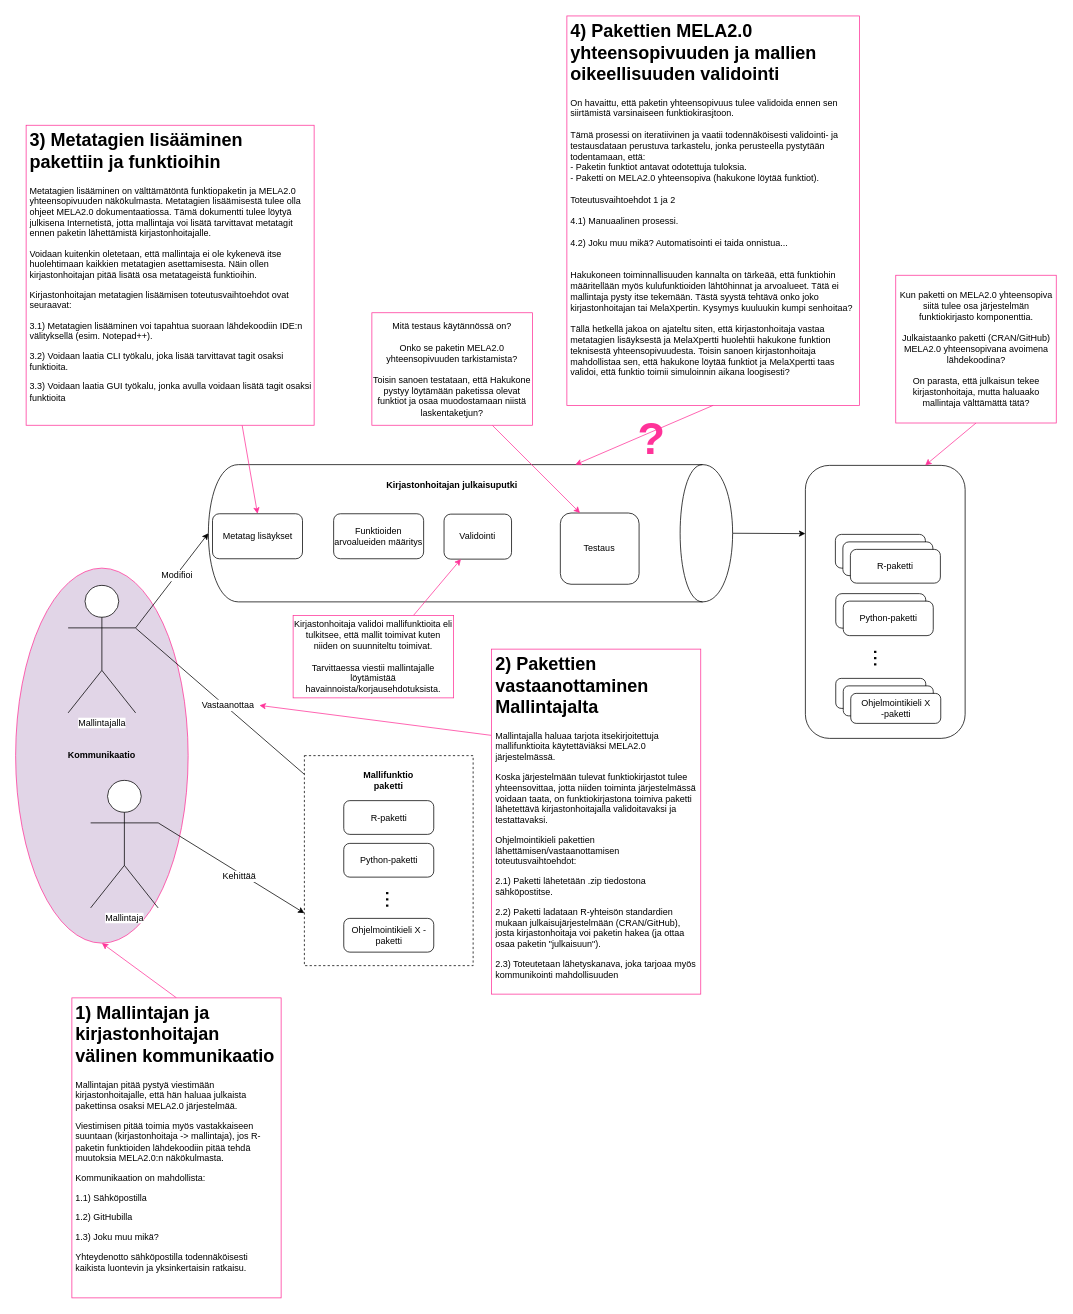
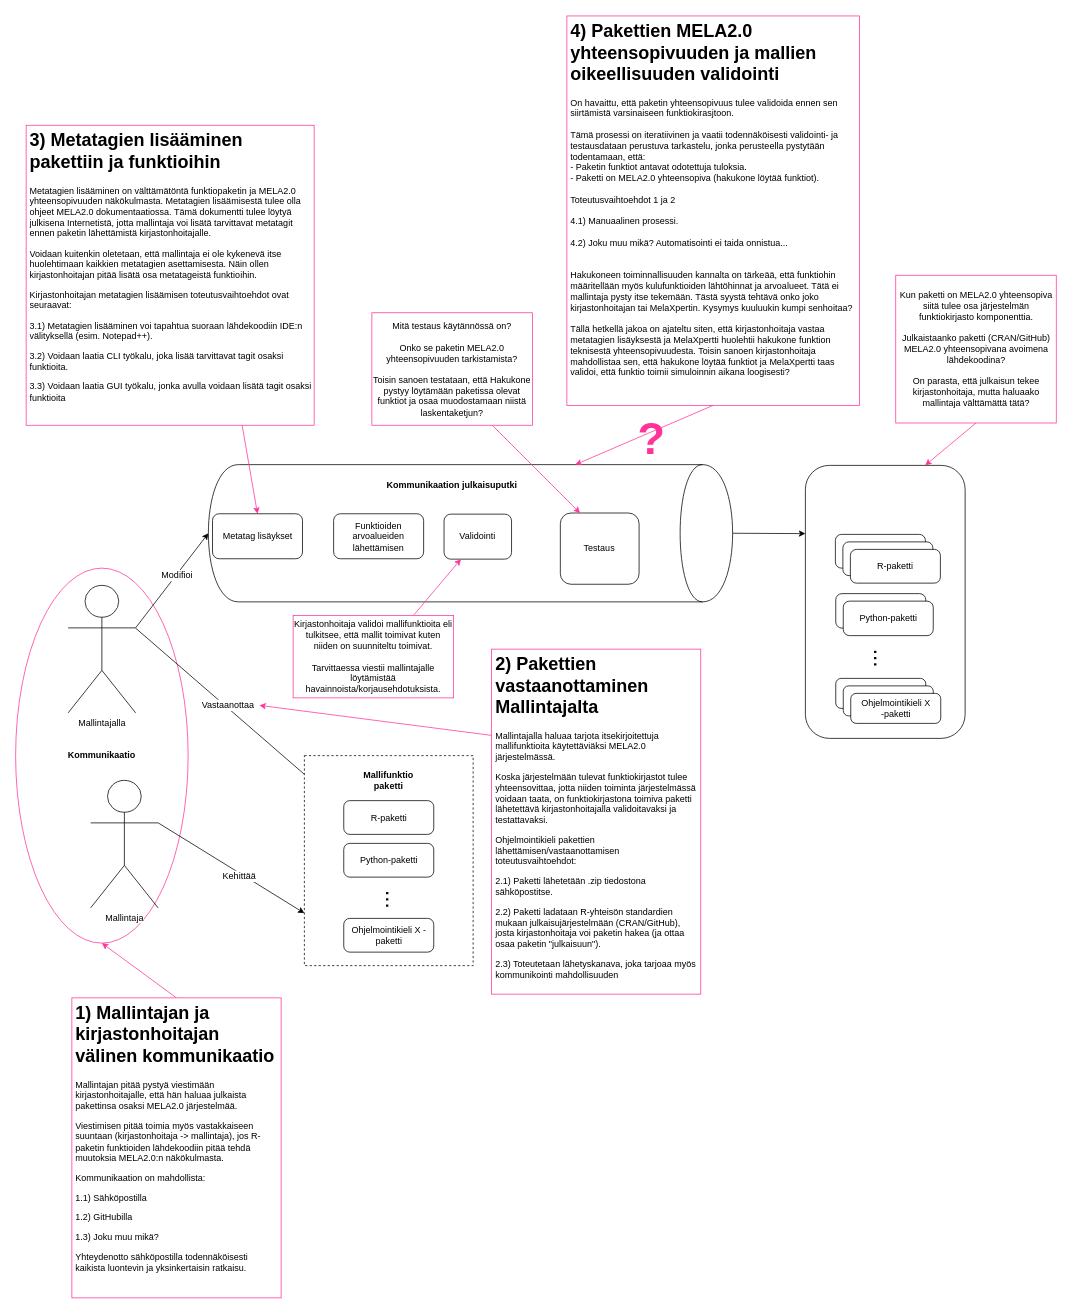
(452, 485) -> (452, 485)
(378, 537) -> (378, 537)
(102, 756) -> (102, 756)
